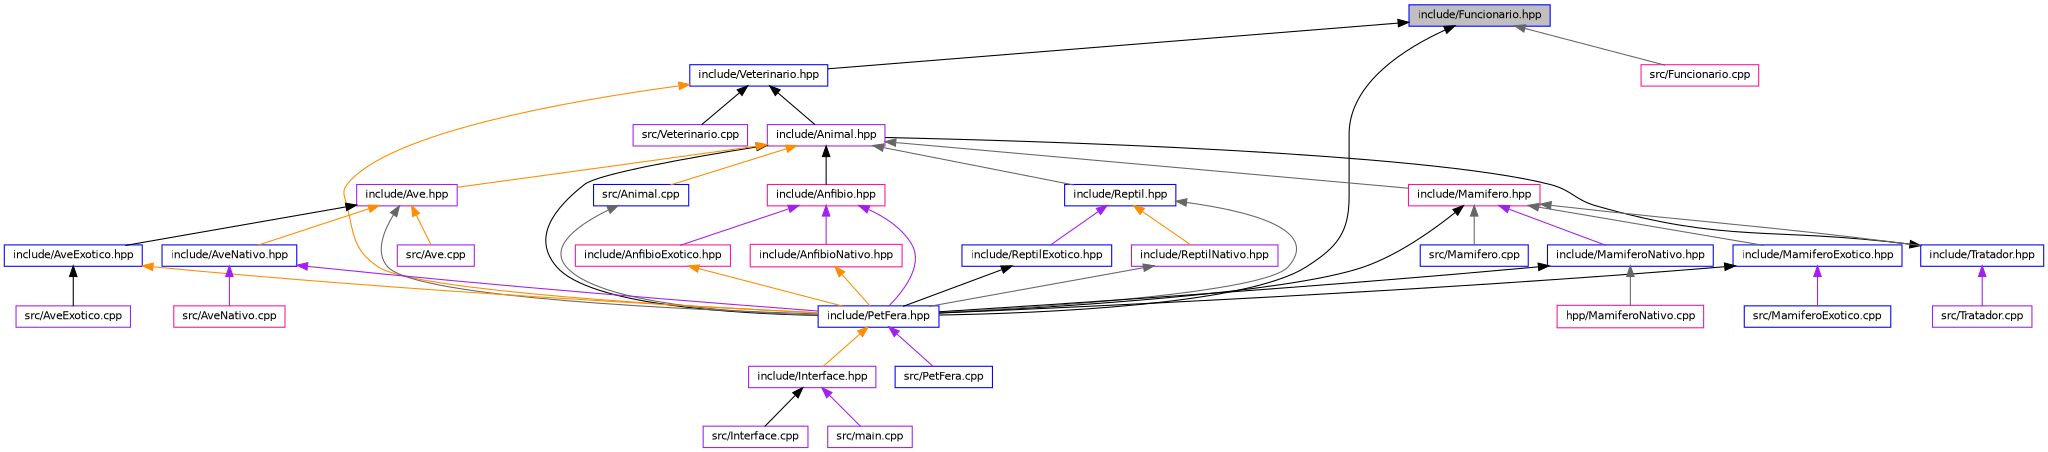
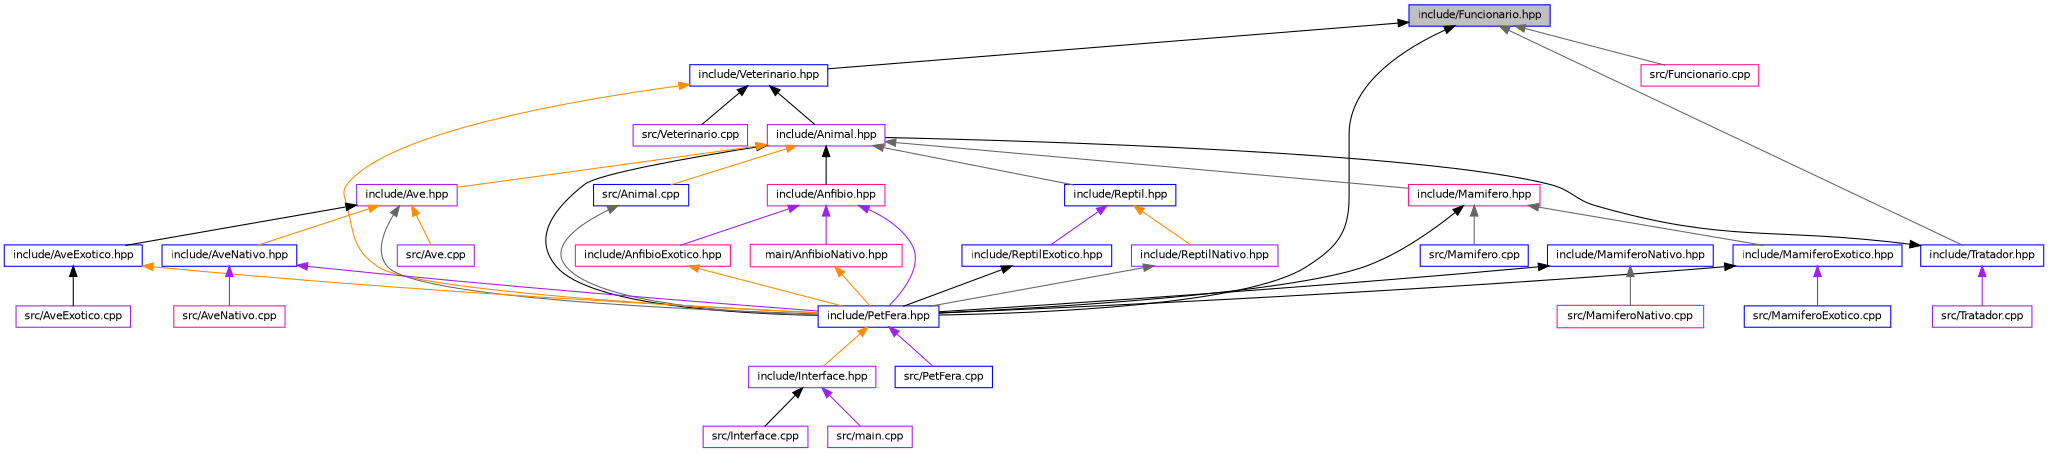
(1736, 225) -> (1736, 138)
(1557, 227) -> none
(826, 256) -> (826, 256)
(1284, 269) -> none
(1630, 317) -> (1630, 317)
